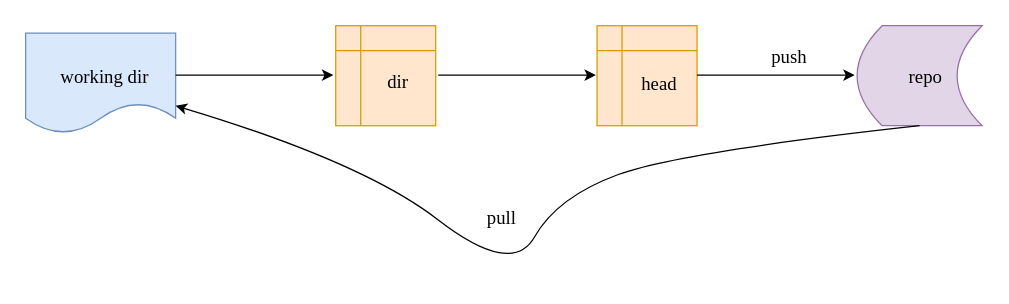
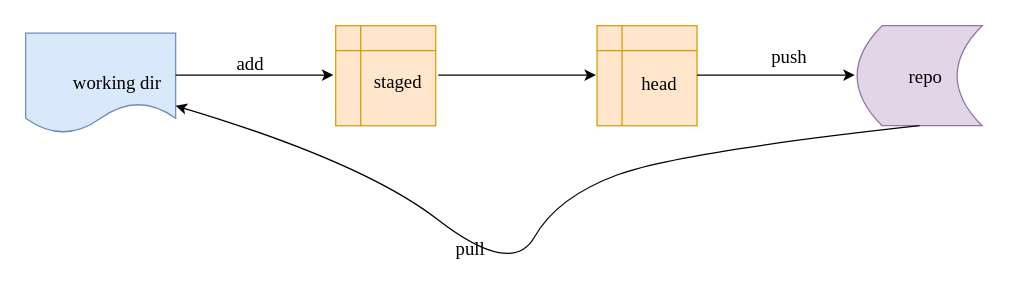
none -> (251, 63)
(105, 76) -> (117, 82)
(398, 81) -> (398, 81)
(502, 217) -> (471, 248)
